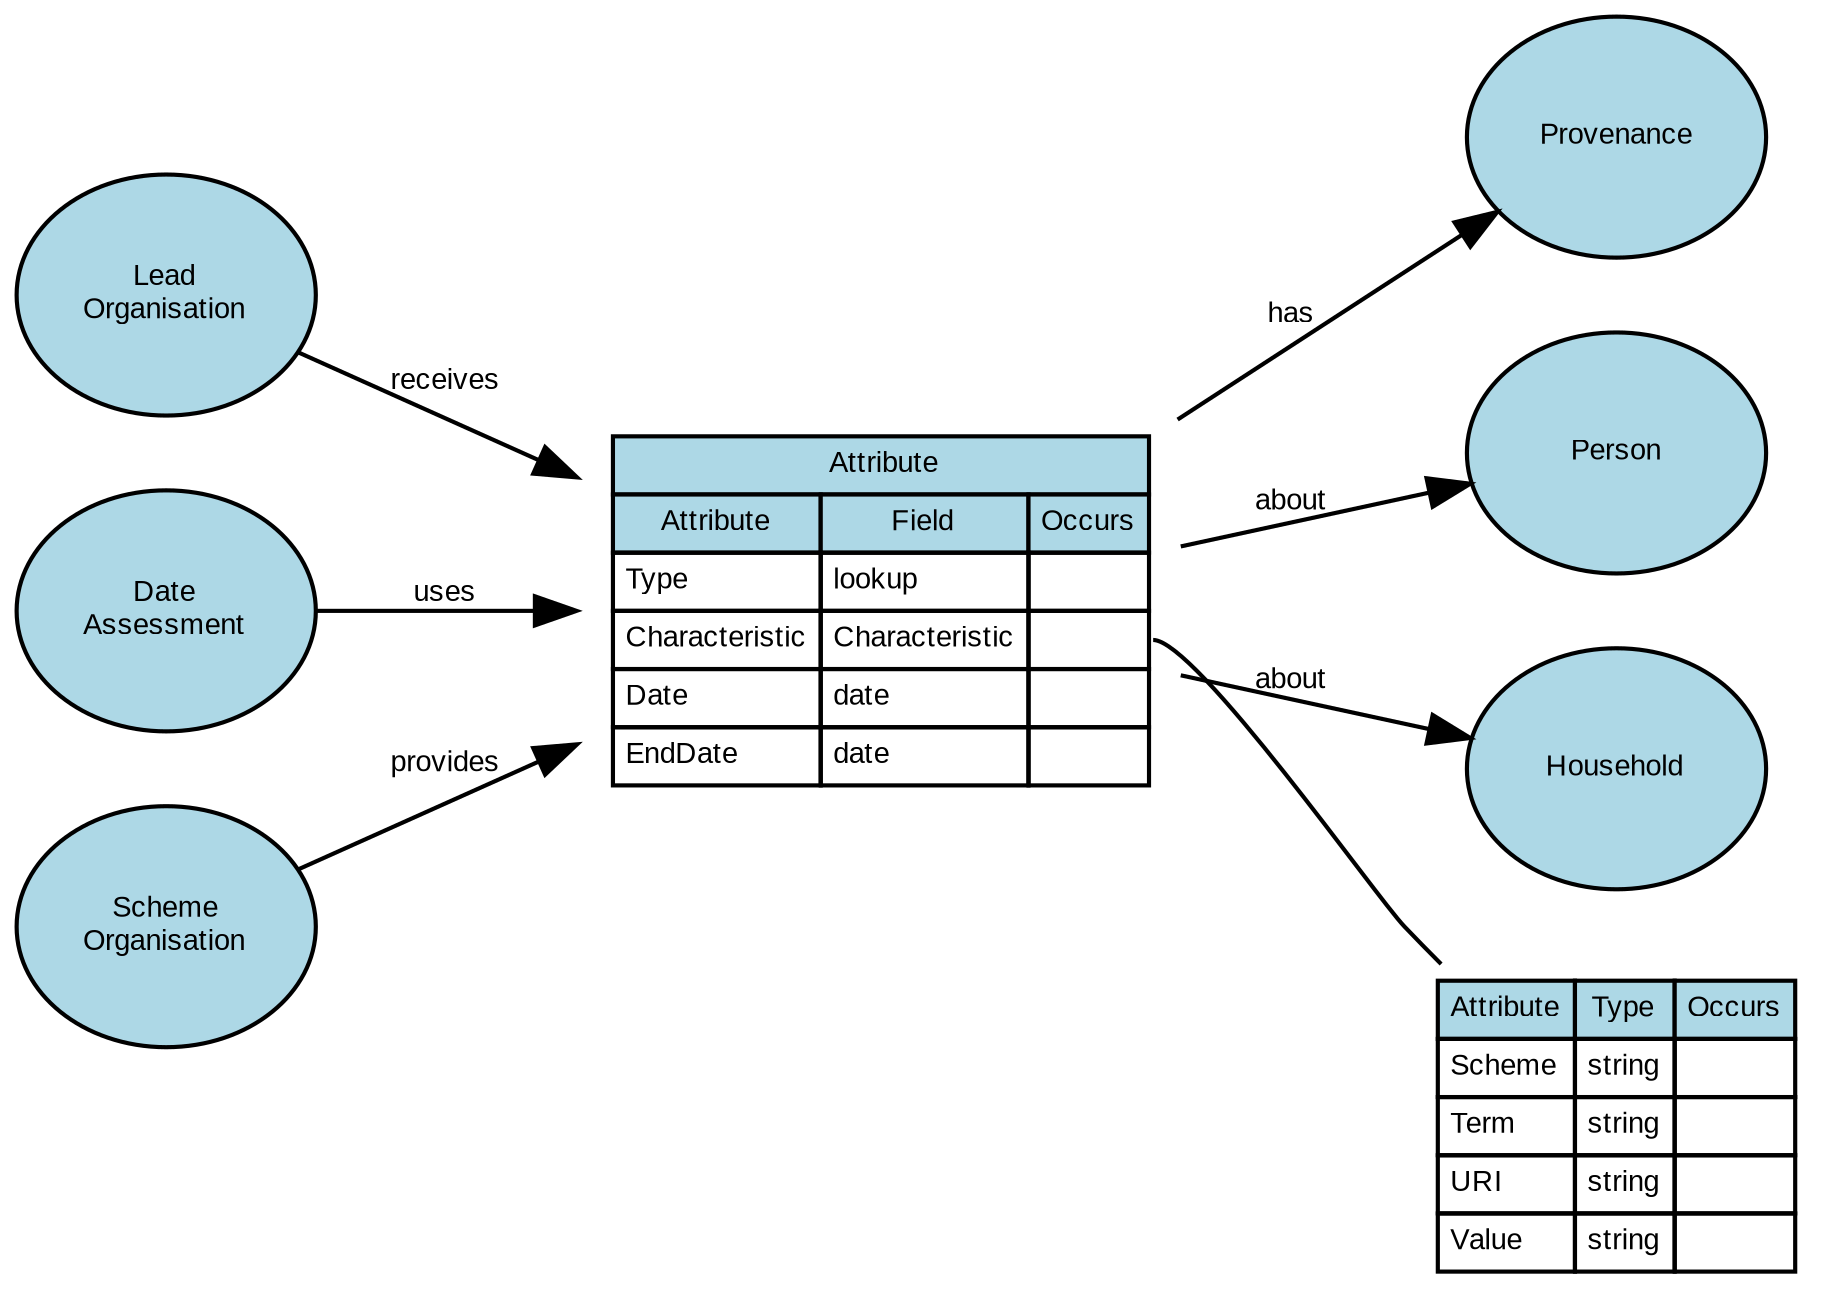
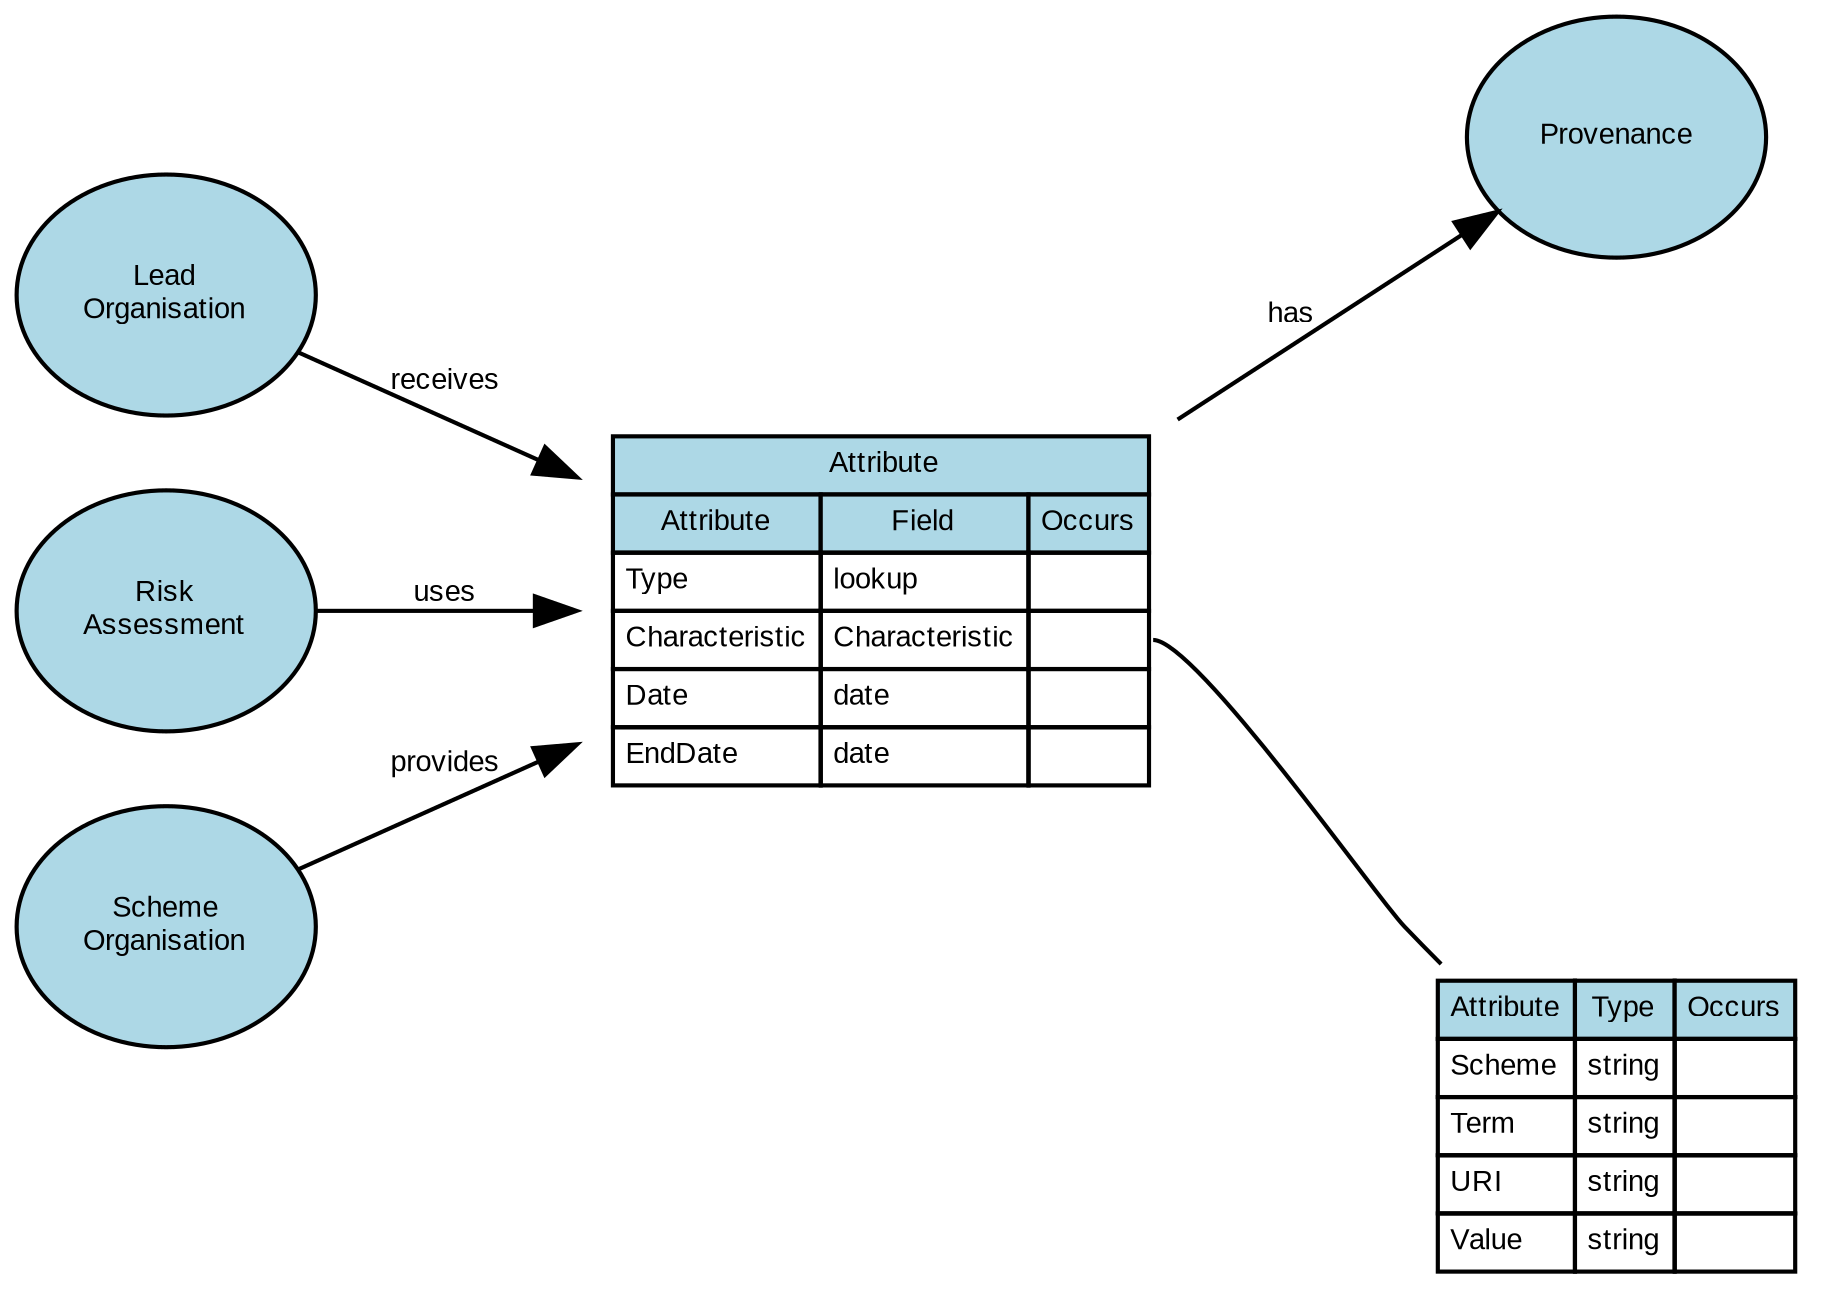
(1617, 453) -> none
(166, 611) -> (166, 611)
(1617, 769) -> none
